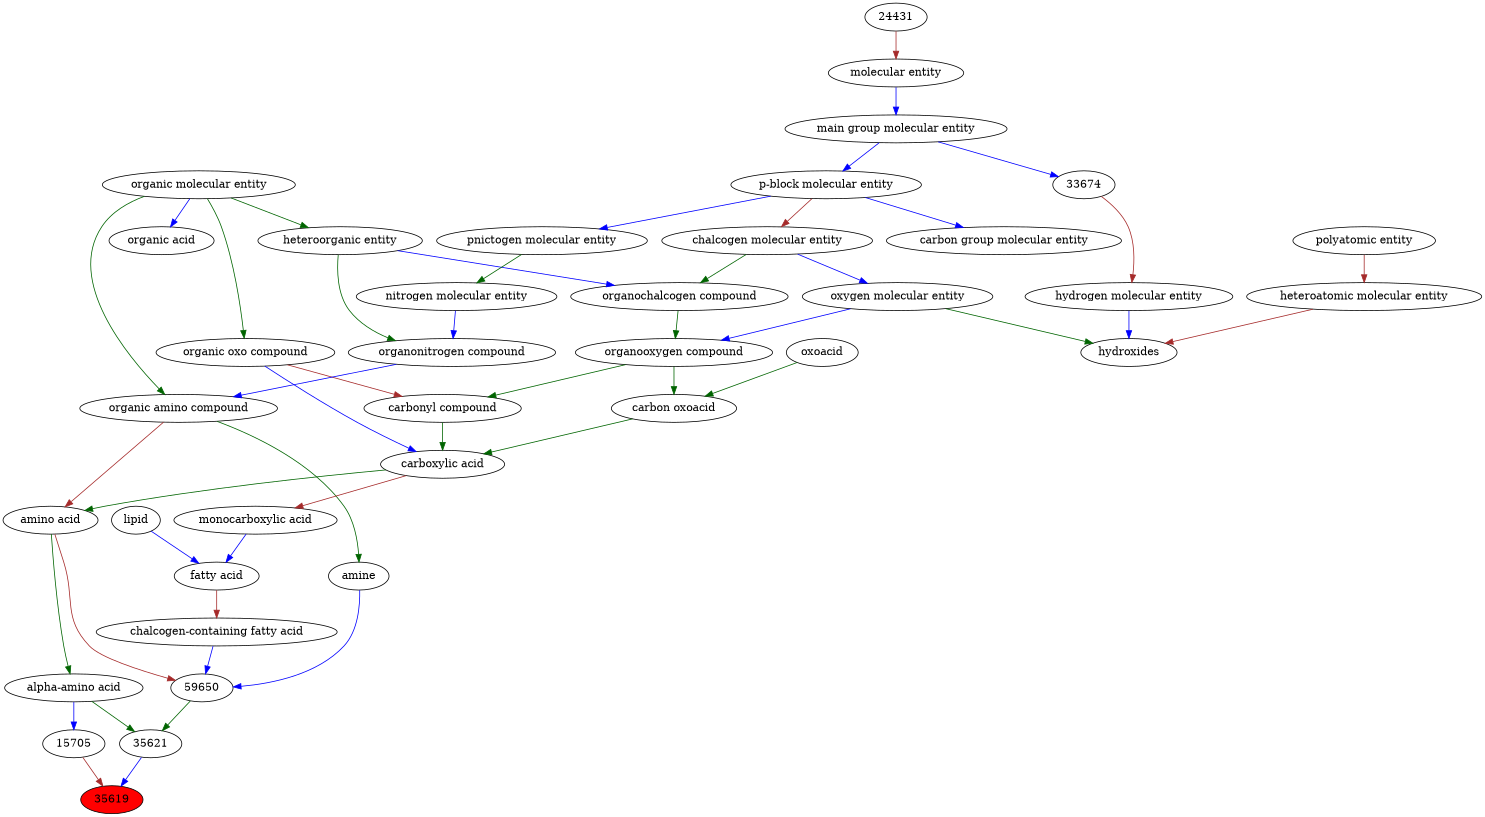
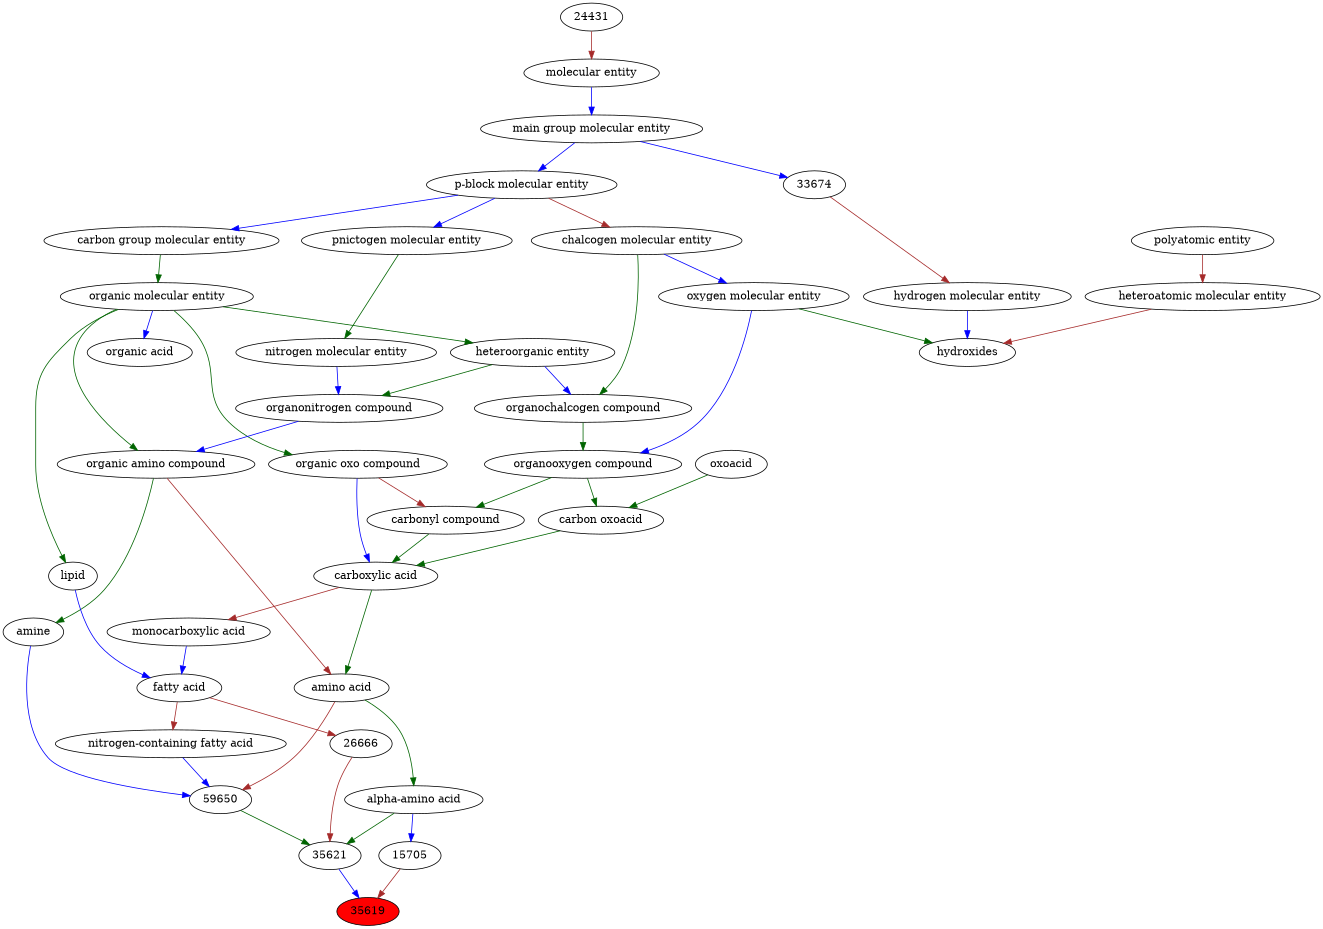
none -> (159, 265)
none -> (36, 415)
(217, 632) -> (171, 744)
none -> (361, 744)
